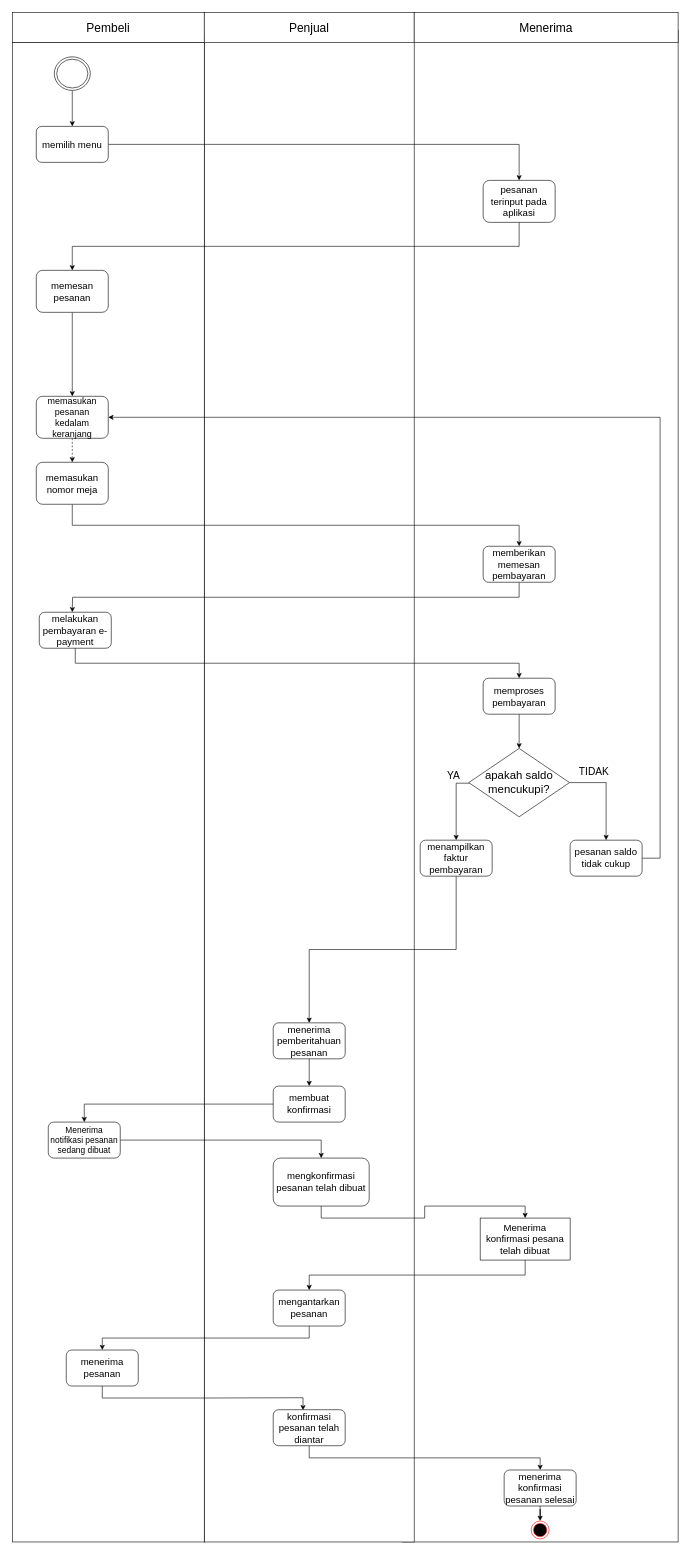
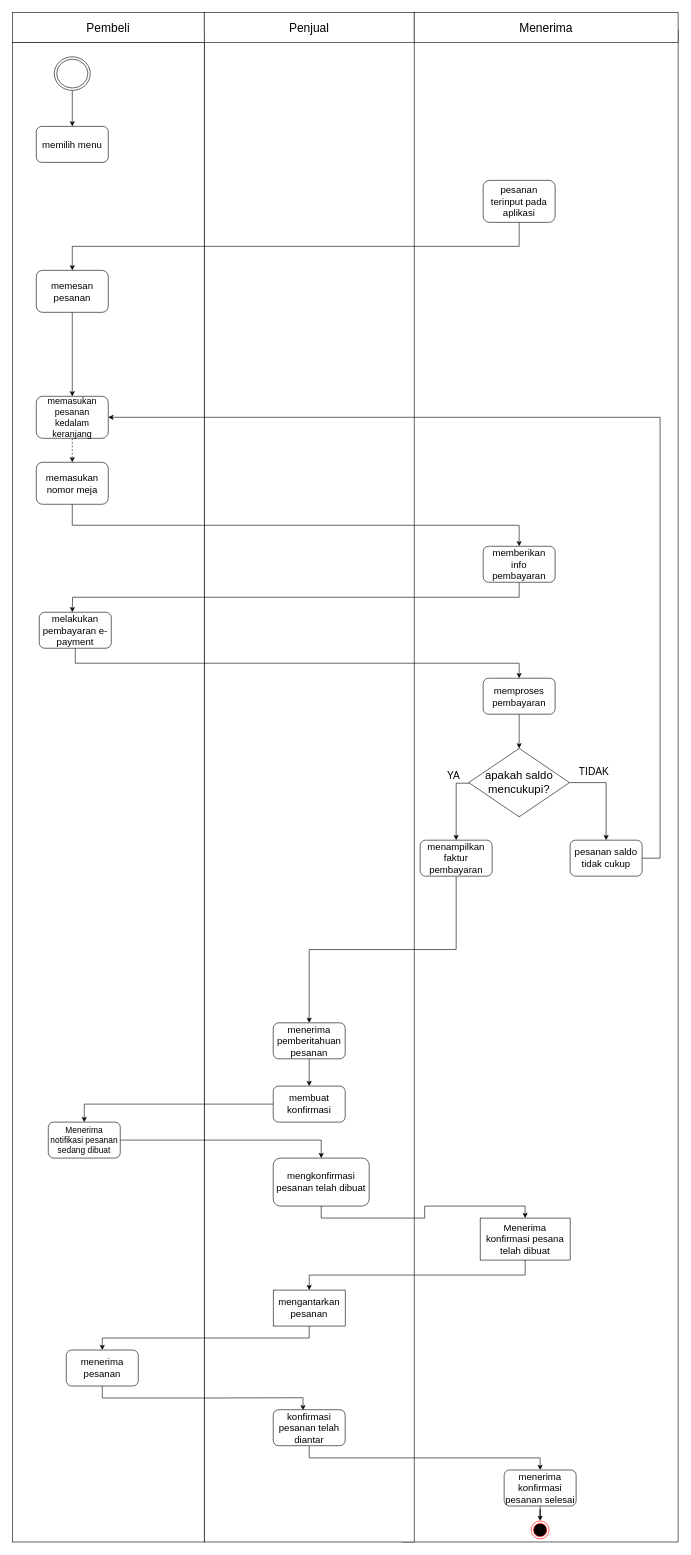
(314, 144) -> none
(519, 564) -> (519, 564)
(309, 1308) -> (309, 1308)
